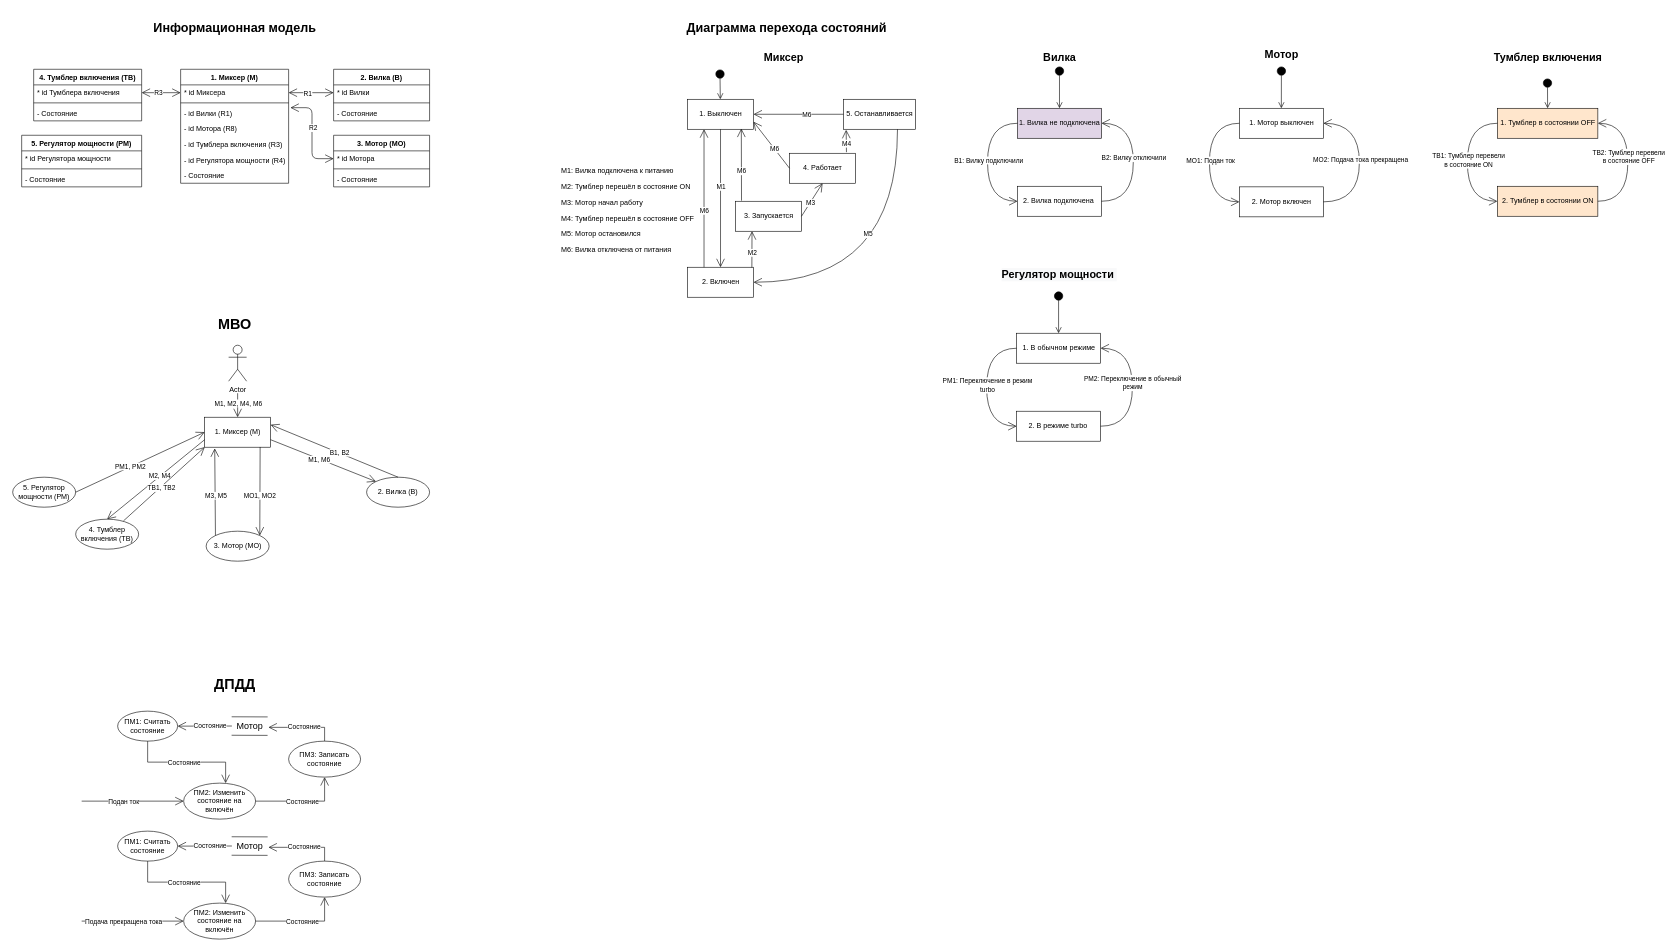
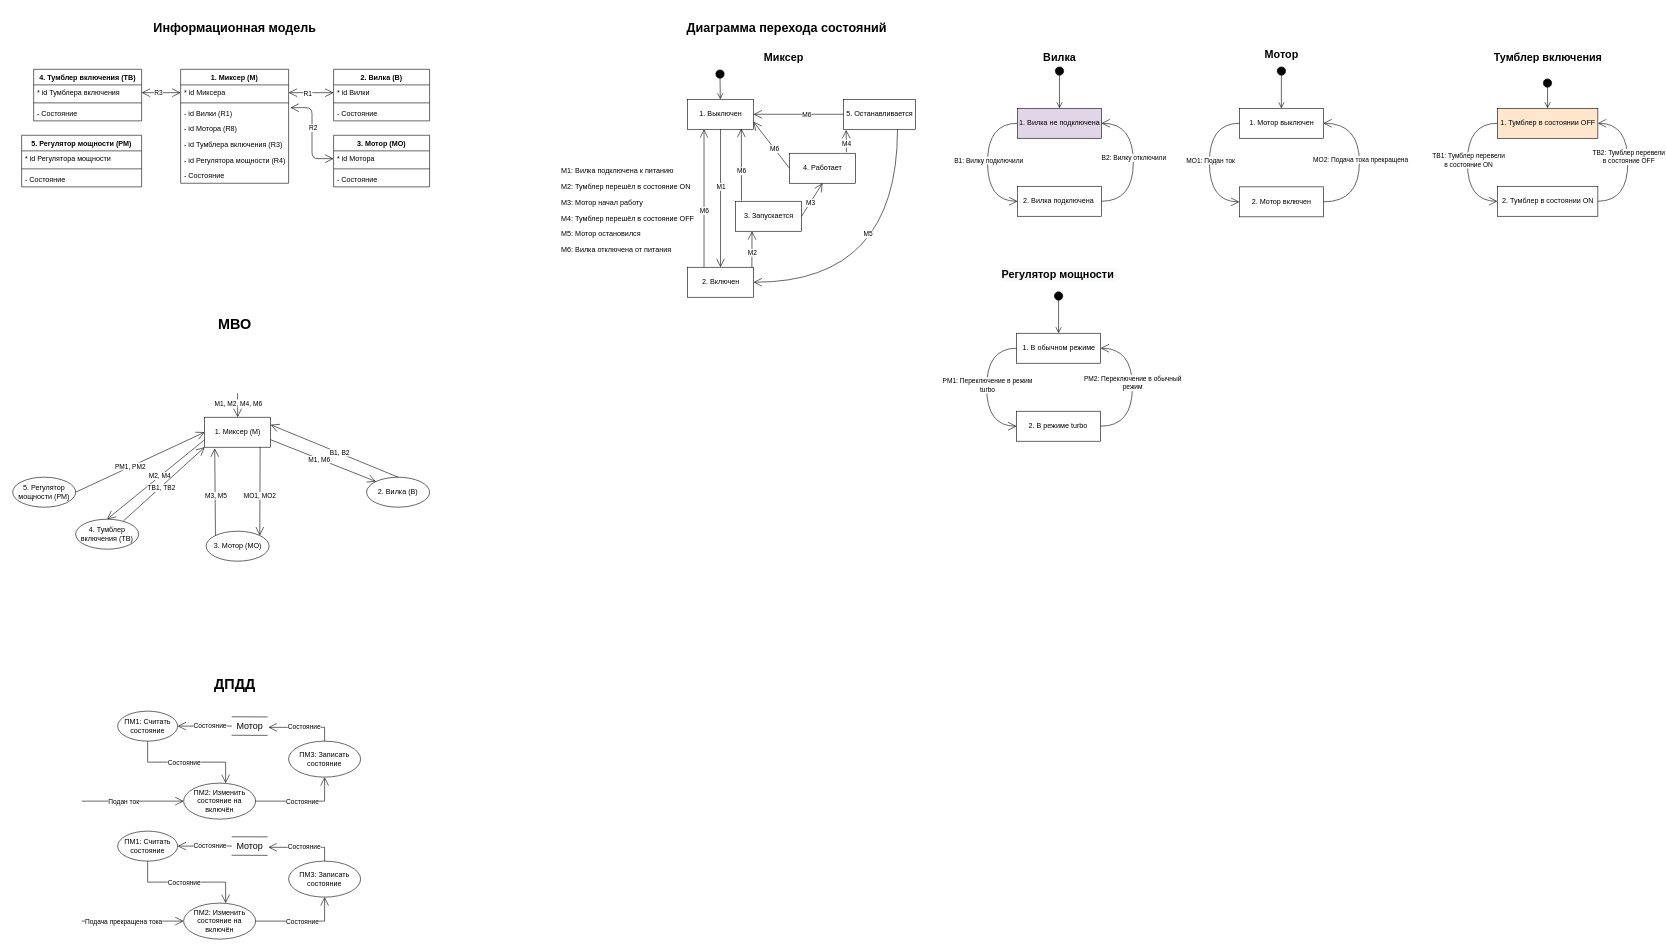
(1548, 201) -> (1548, 201)
(237, 363) -> none
